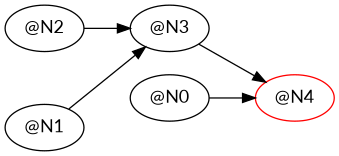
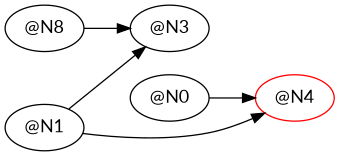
(45, 28) -> (45, 28)
(227, 60) -> (169, 137)
